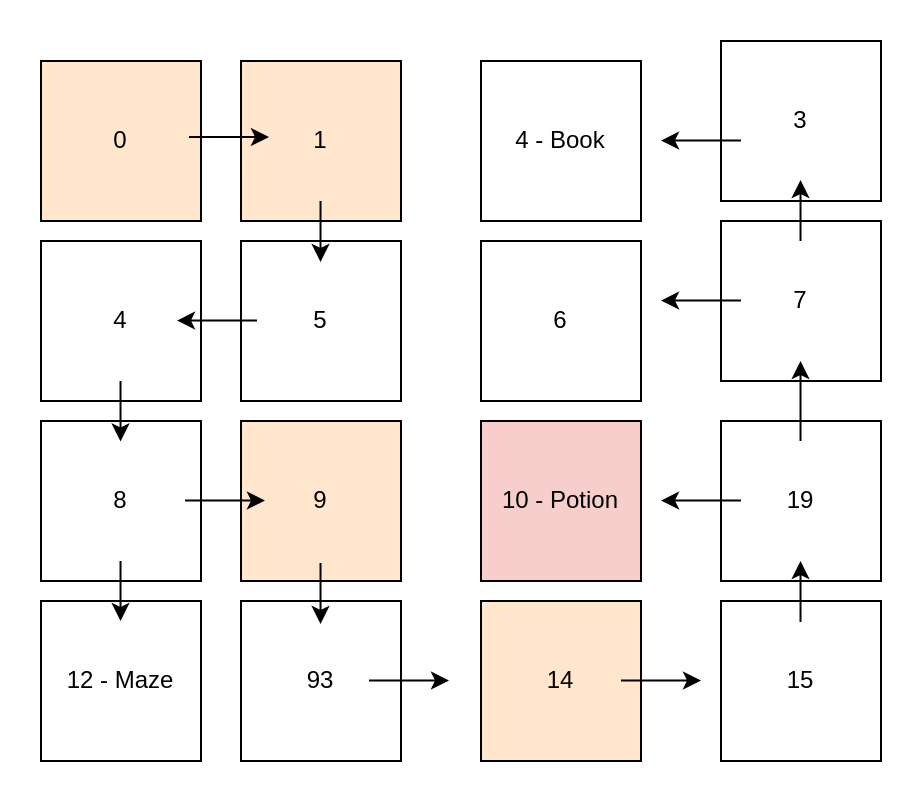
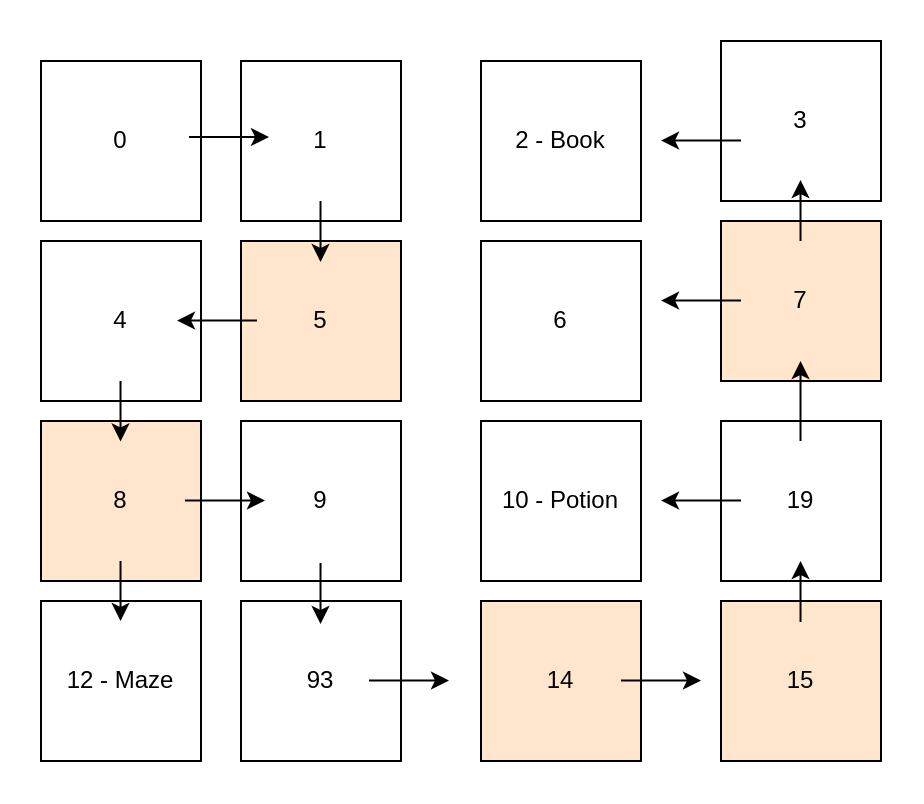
(121, 141) -> (121, 141)
(321, 141) -> (321, 141)
(561, 141) -> (561, 141)
(801, 301) -> (801, 301)
(321, 321) -> (321, 321)
(121, 501) -> (121, 501)
(321, 501) -> (321, 501)
(561, 501) -> (561, 501)
(801, 681) -> (801, 681)
